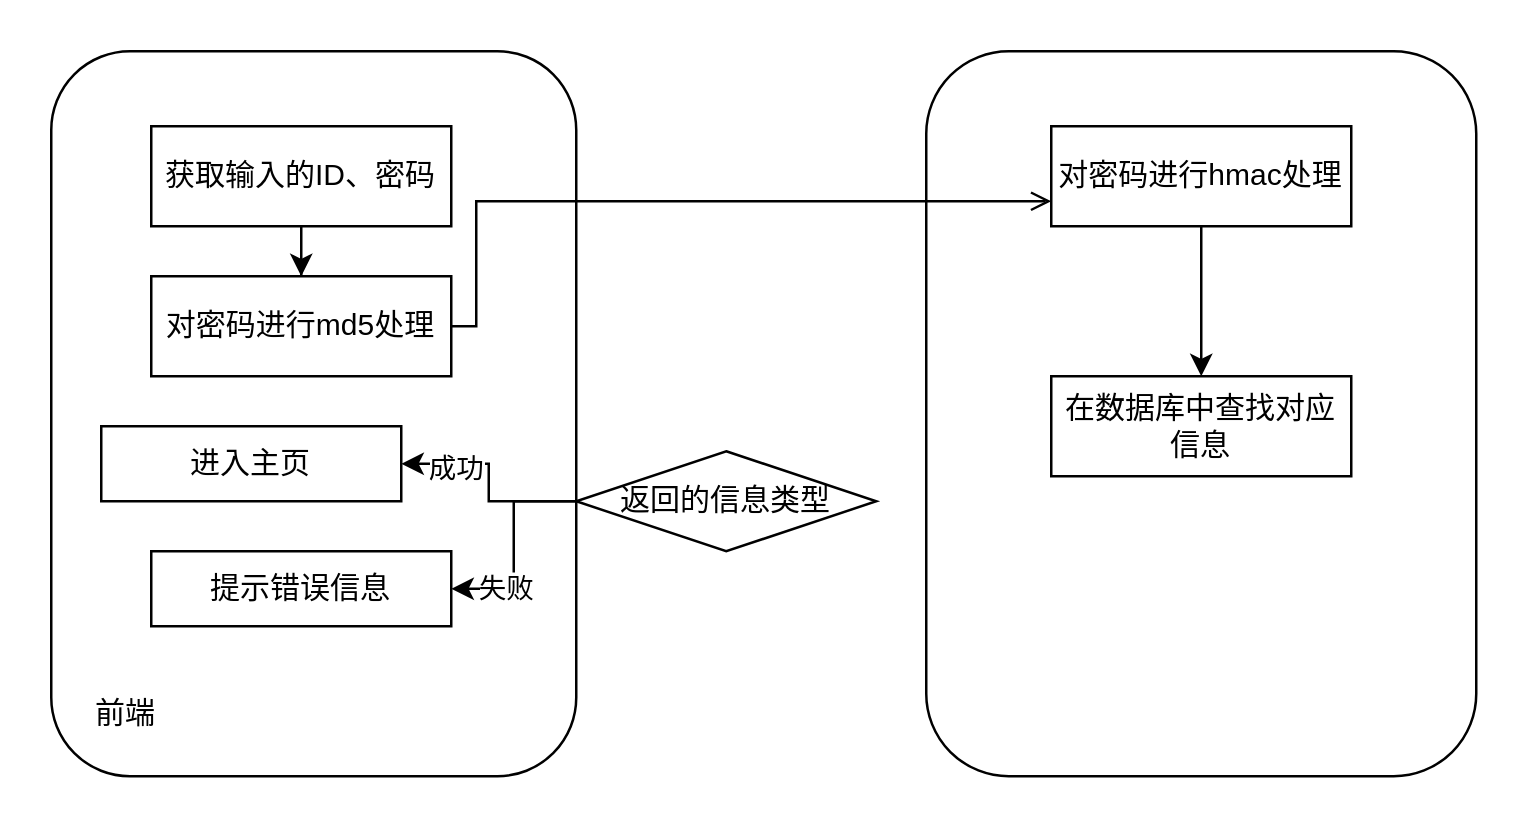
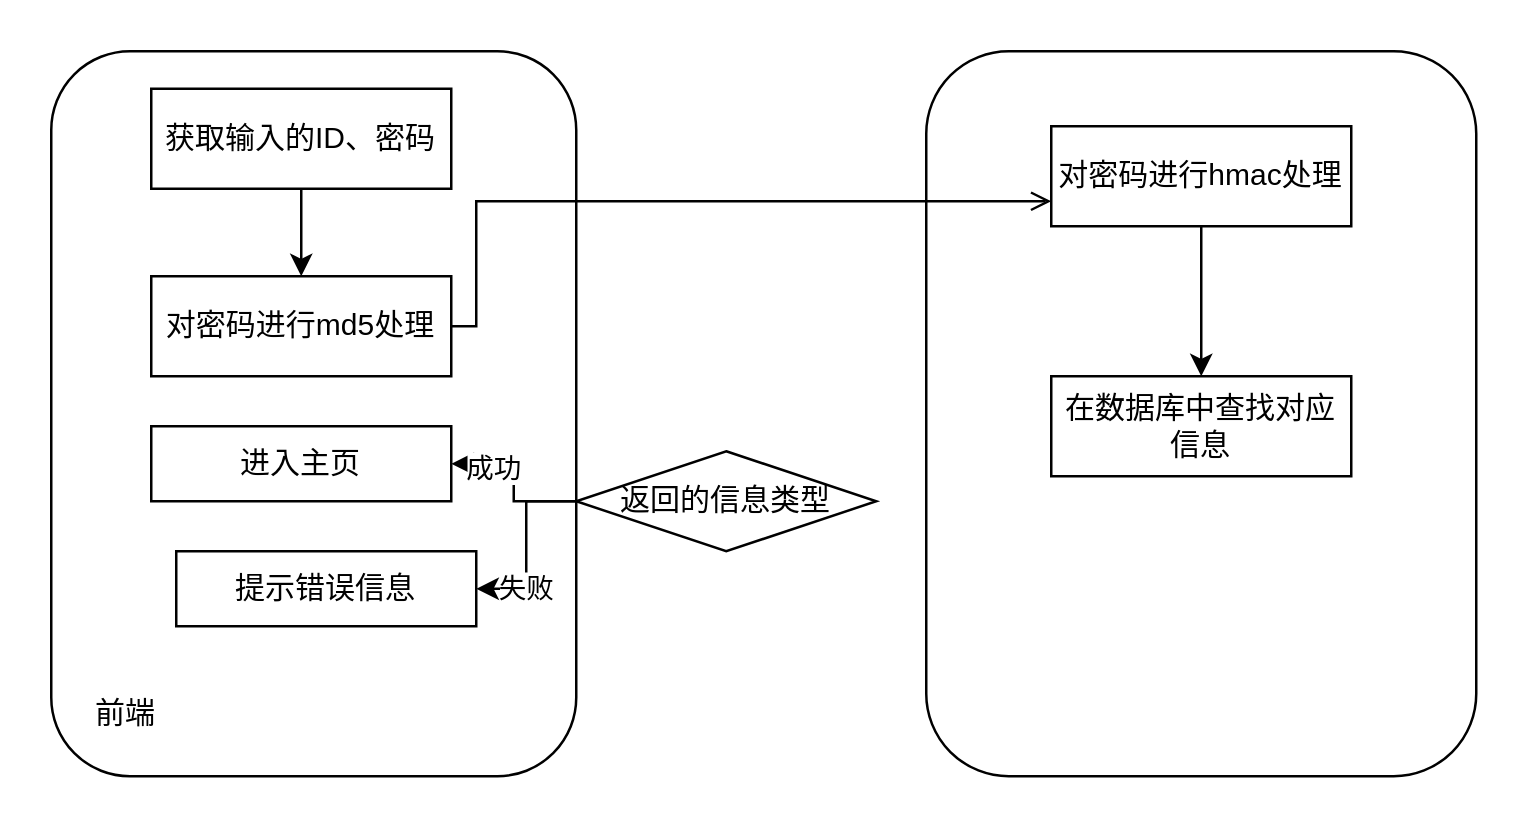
(301, 176) -> (301, 139)
(251, 464) -> (301, 464)
(301, 589) -> (326, 589)
